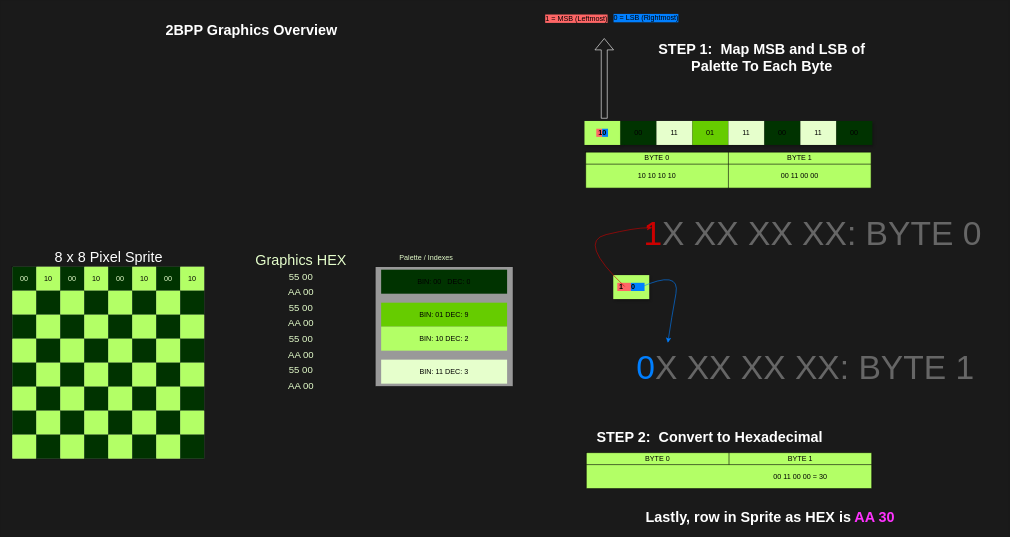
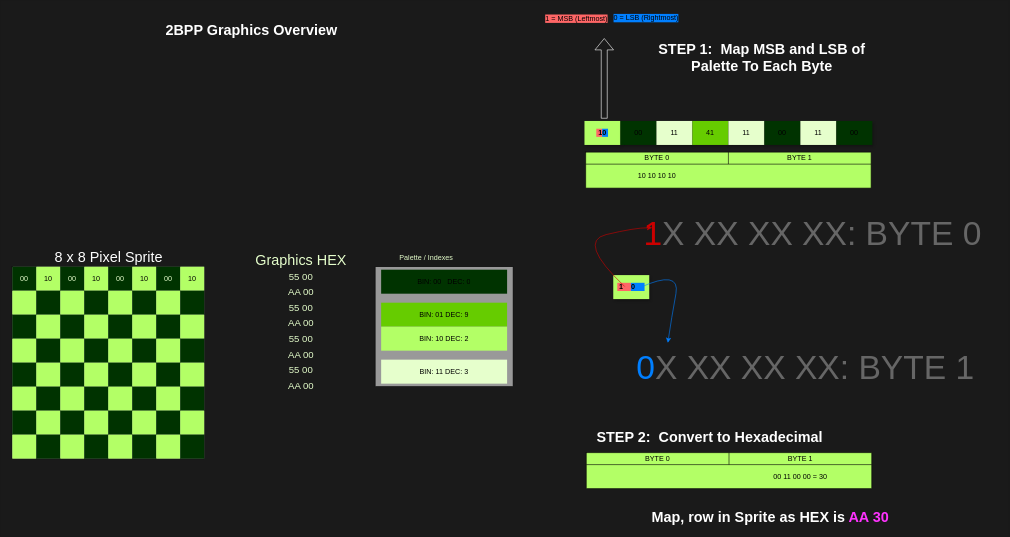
(711, 133) -> (711, 133)
(800, 176) -> none
(771, 518) -> (771, 518)
